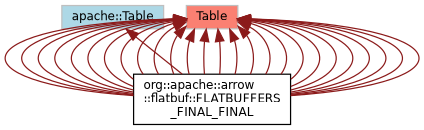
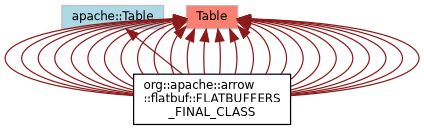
(212, 99) -> (212, 99)
